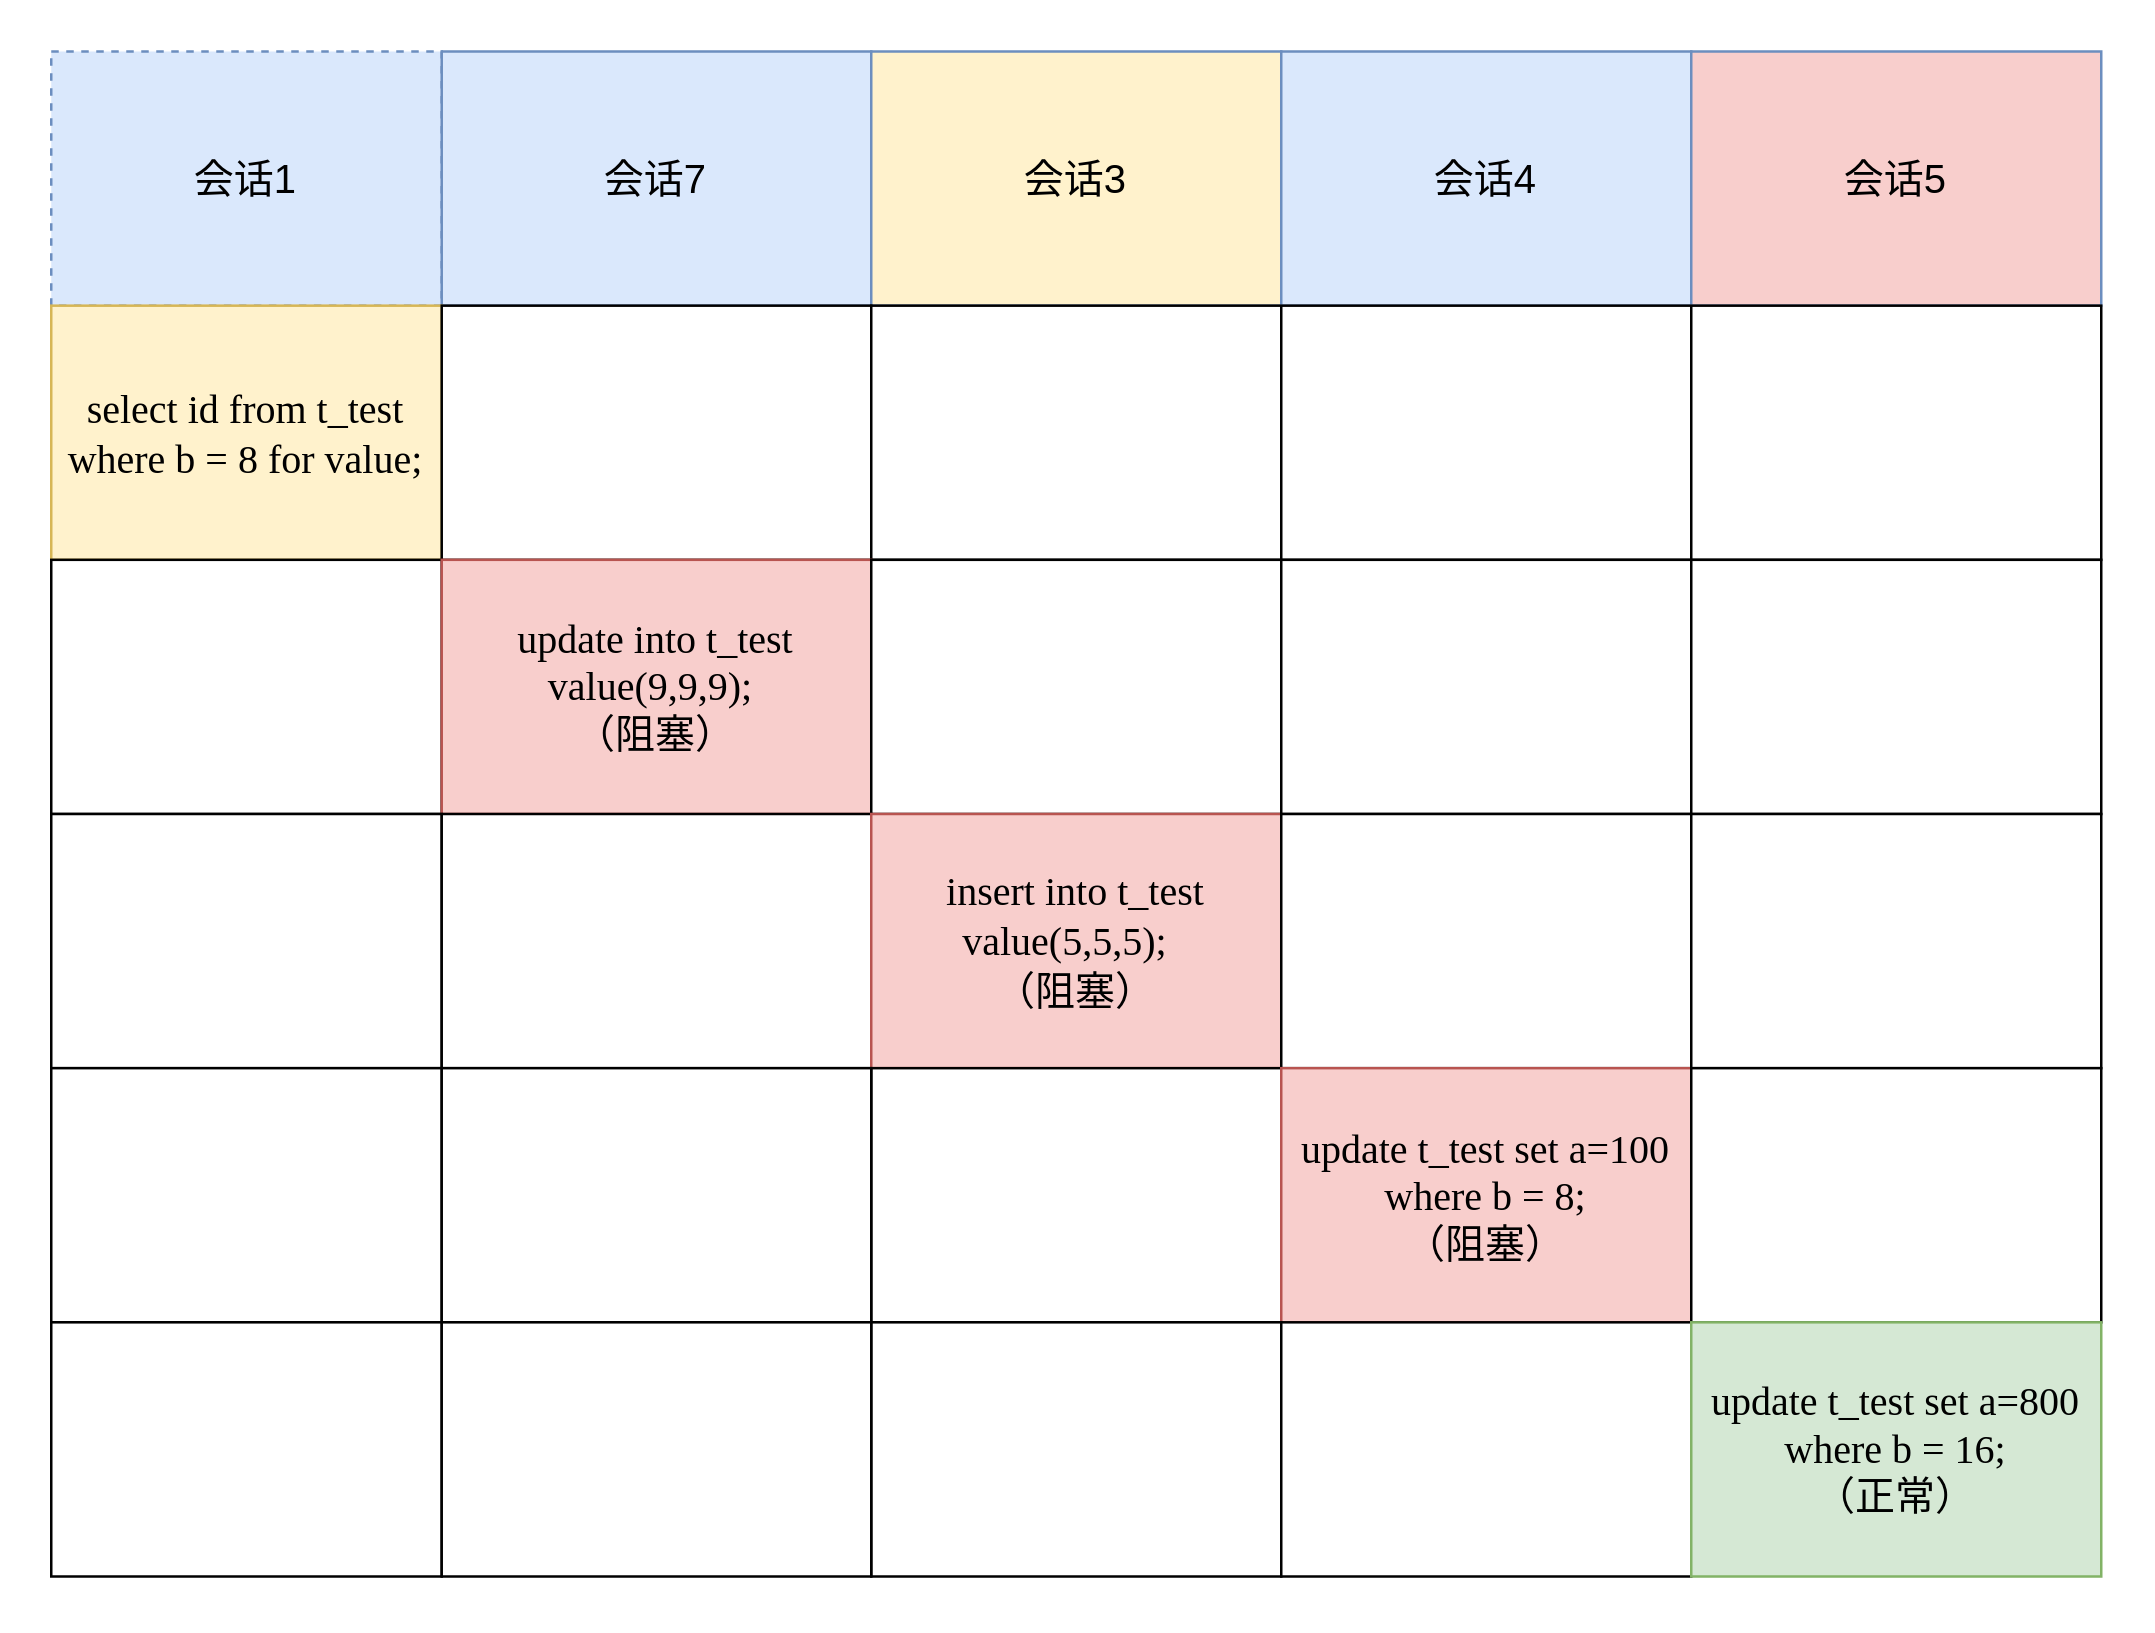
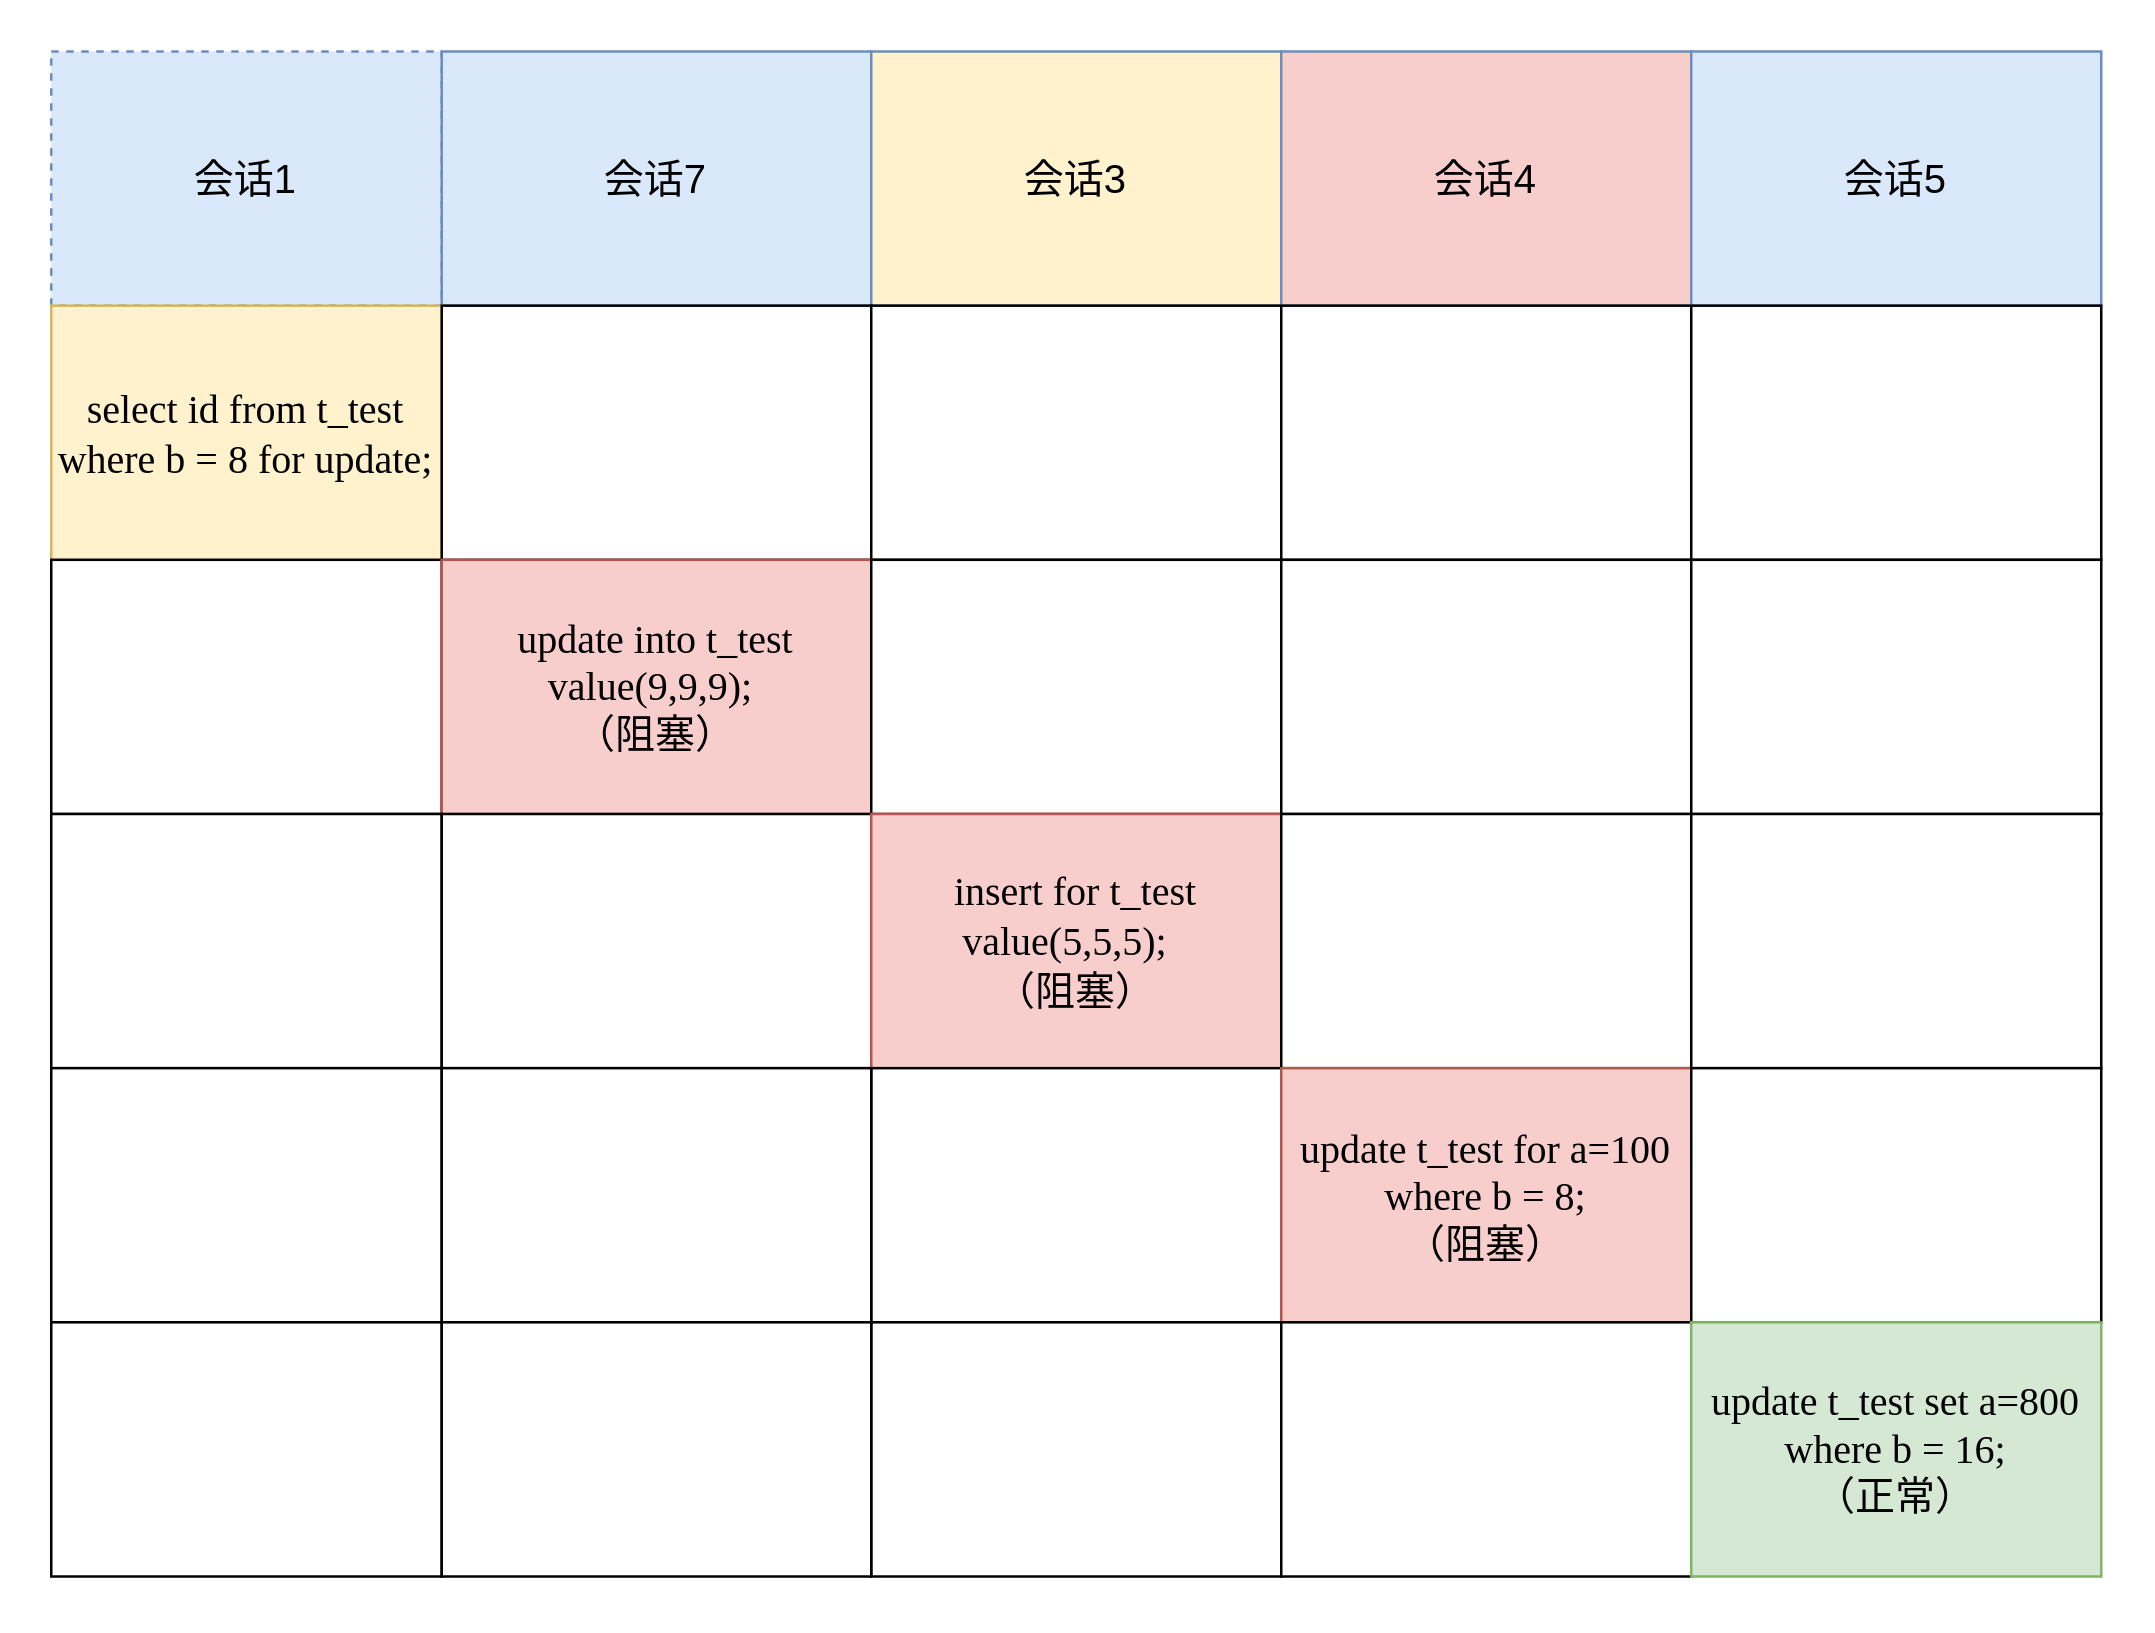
(1486, 178) -> (1486, 178)
(1896, 178) -> (1896, 178)
(246, 434) -> (246, 434)
(1076, 941) -> (1076, 941)
(1486, 1196) -> (1486, 1196)
